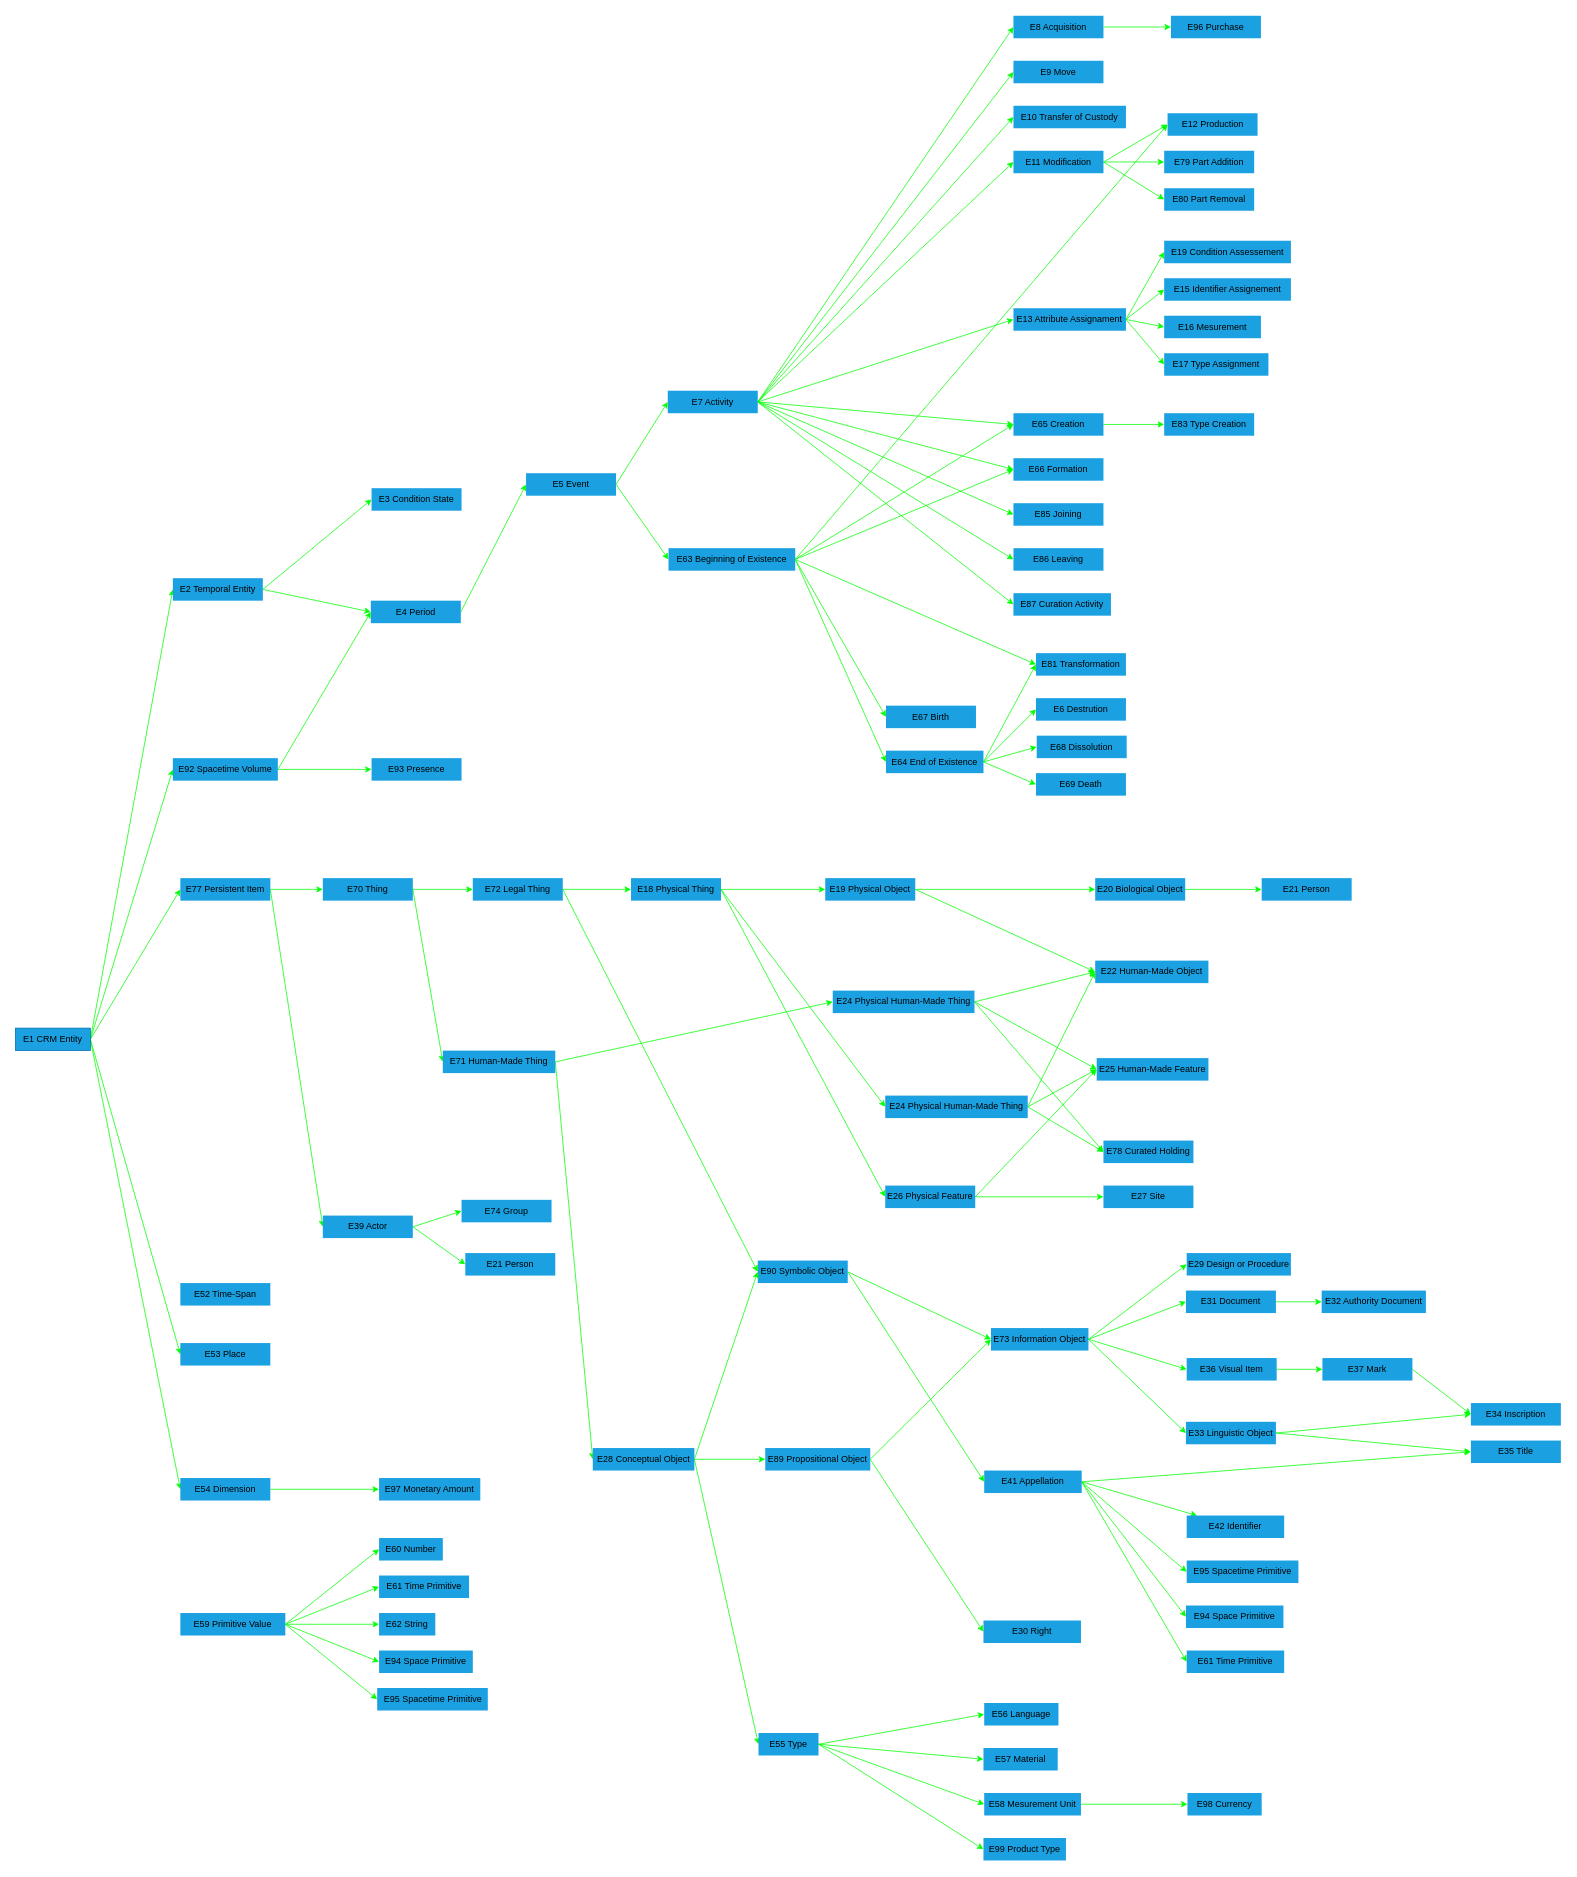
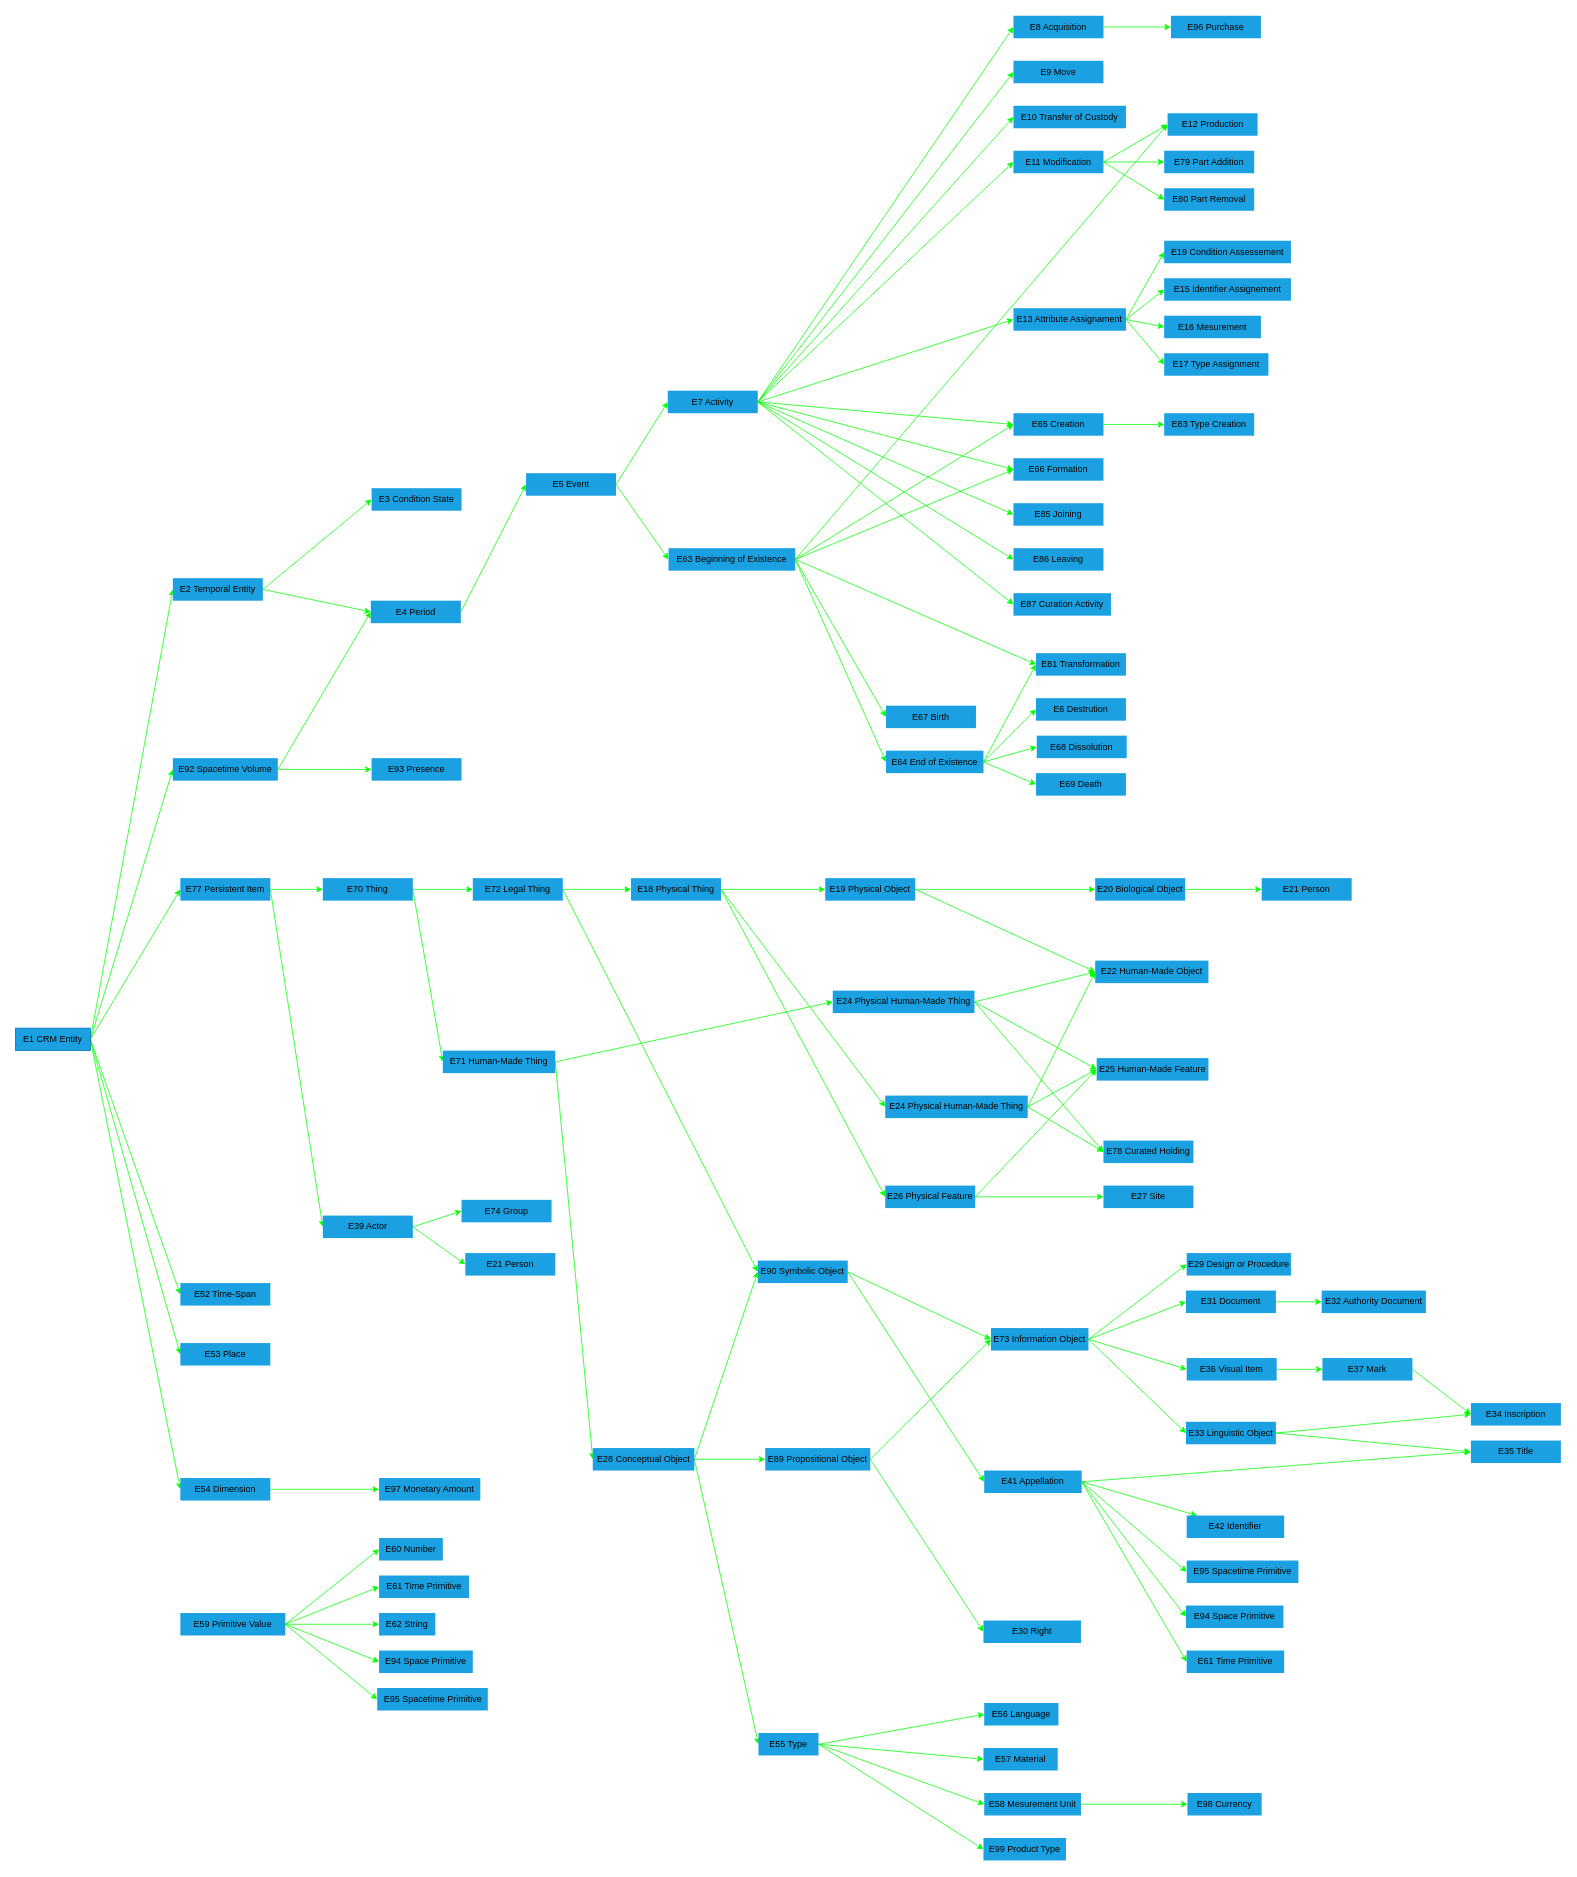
none -> (137, 1171)
